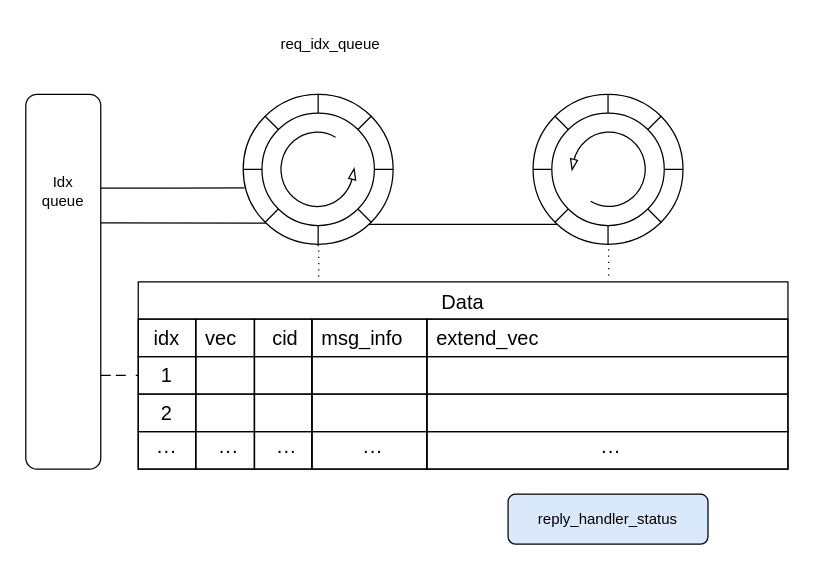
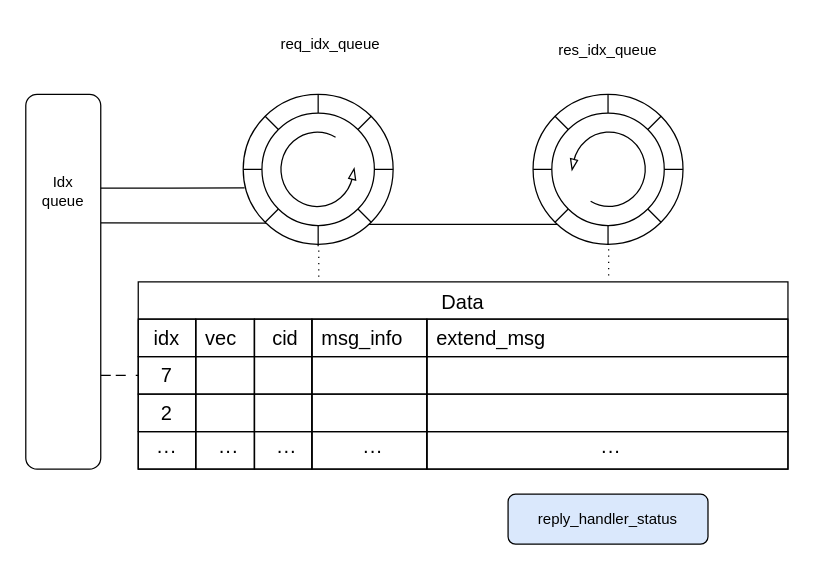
none -> (608, 51)
(493, 338) -> (493, 338)
(167, 376) -> (167, 376)
